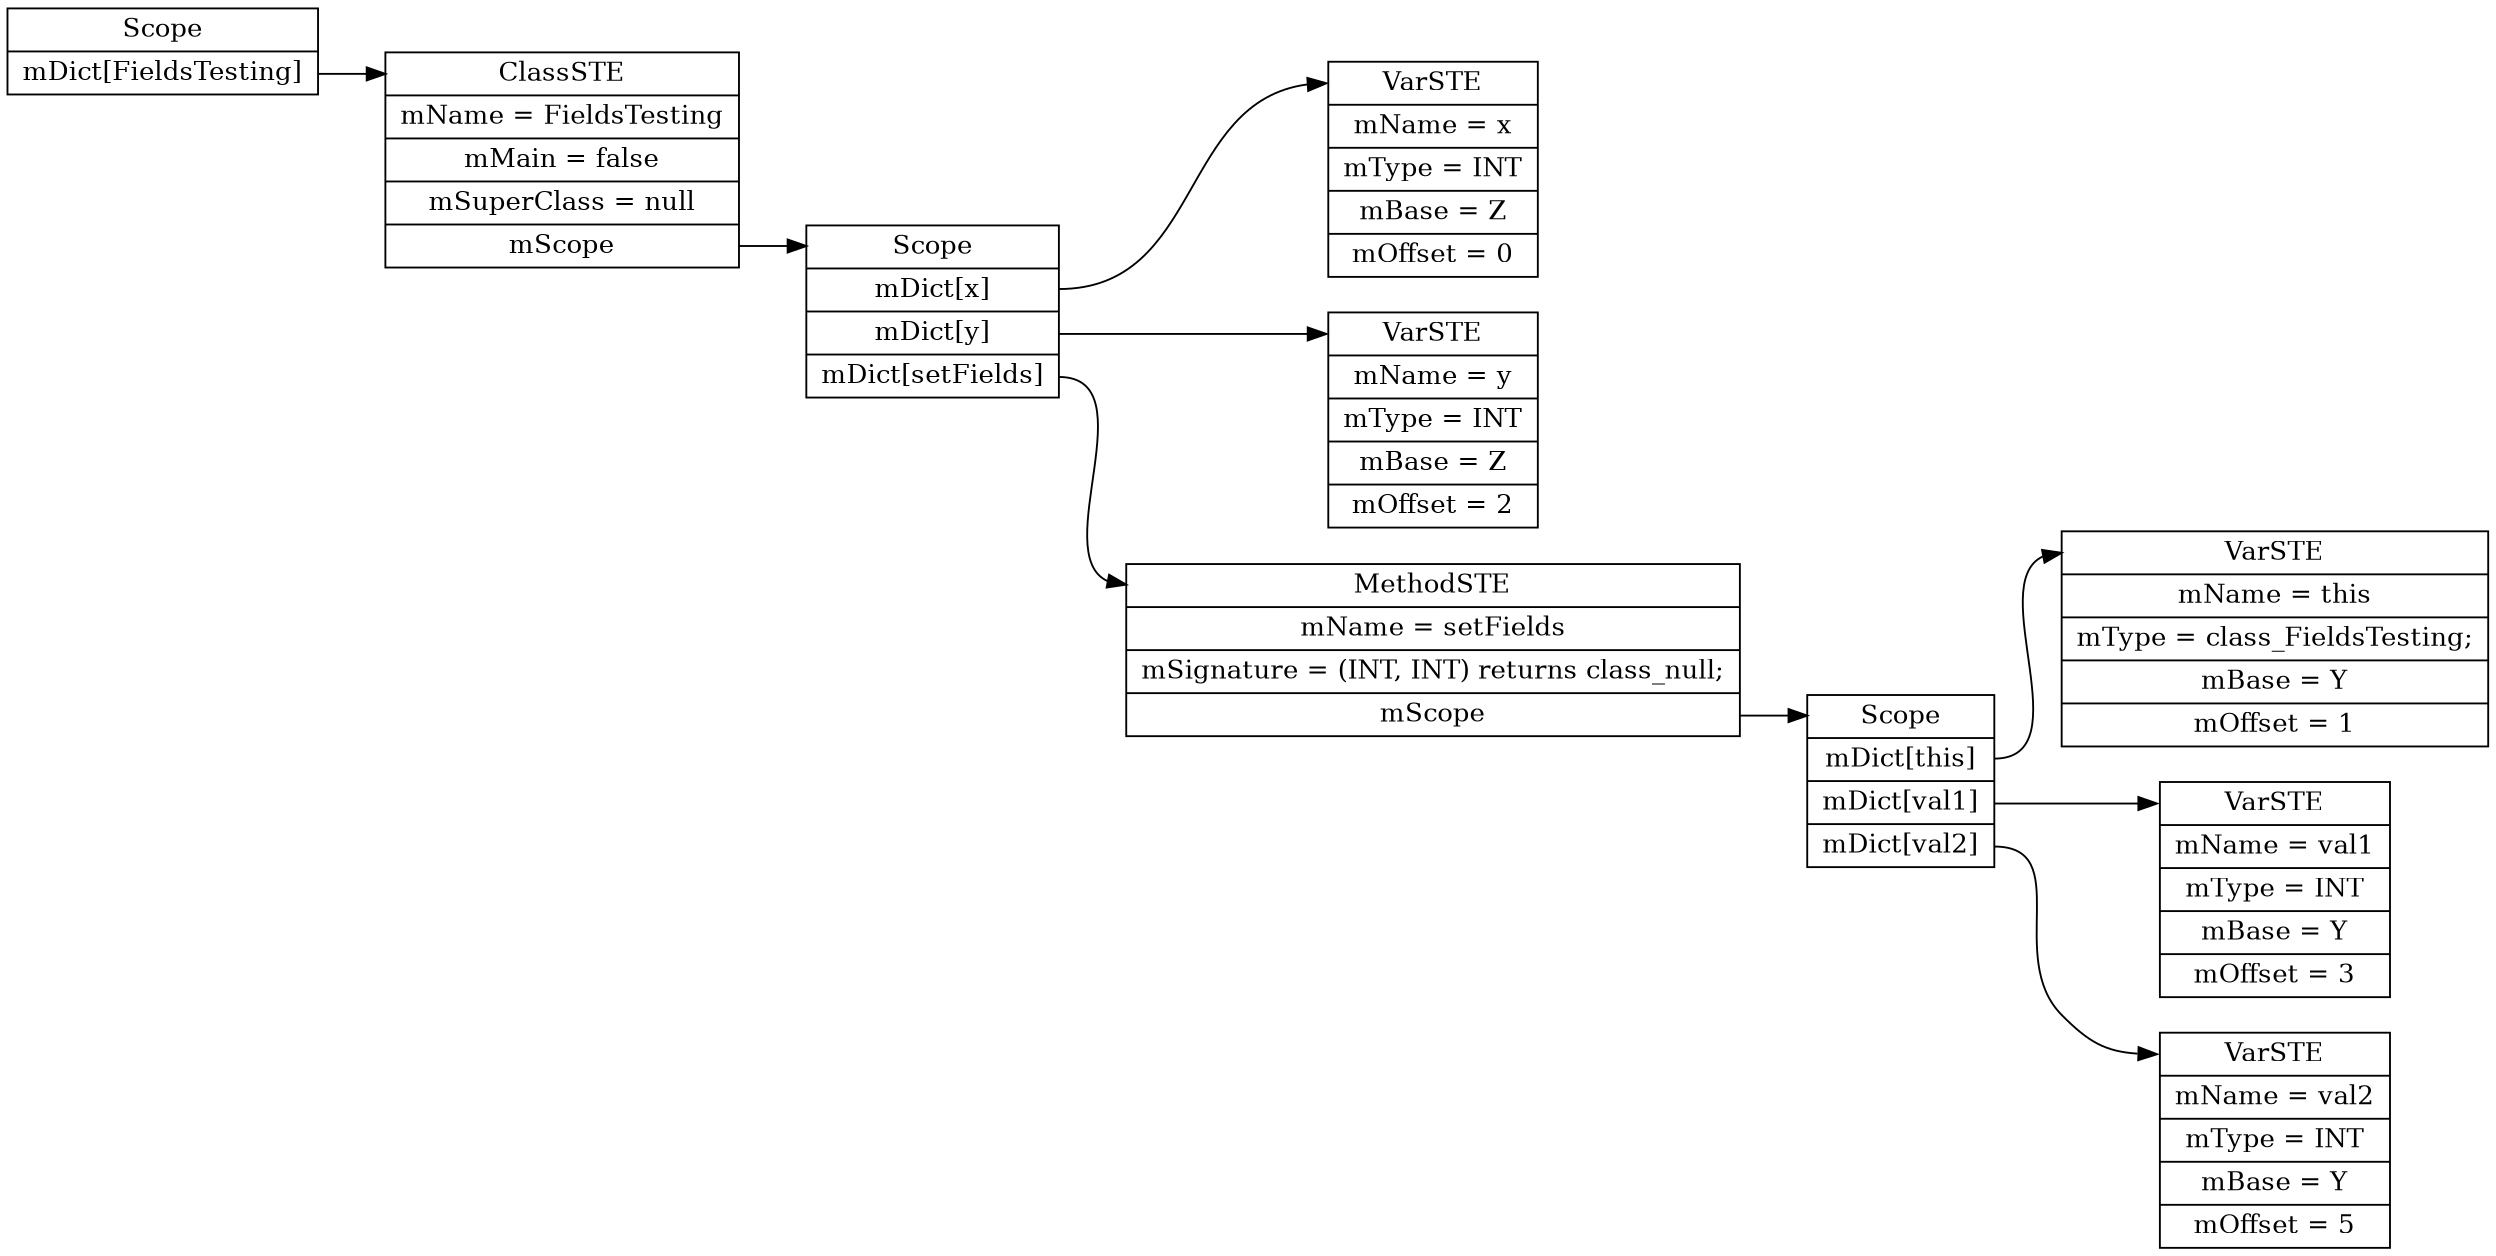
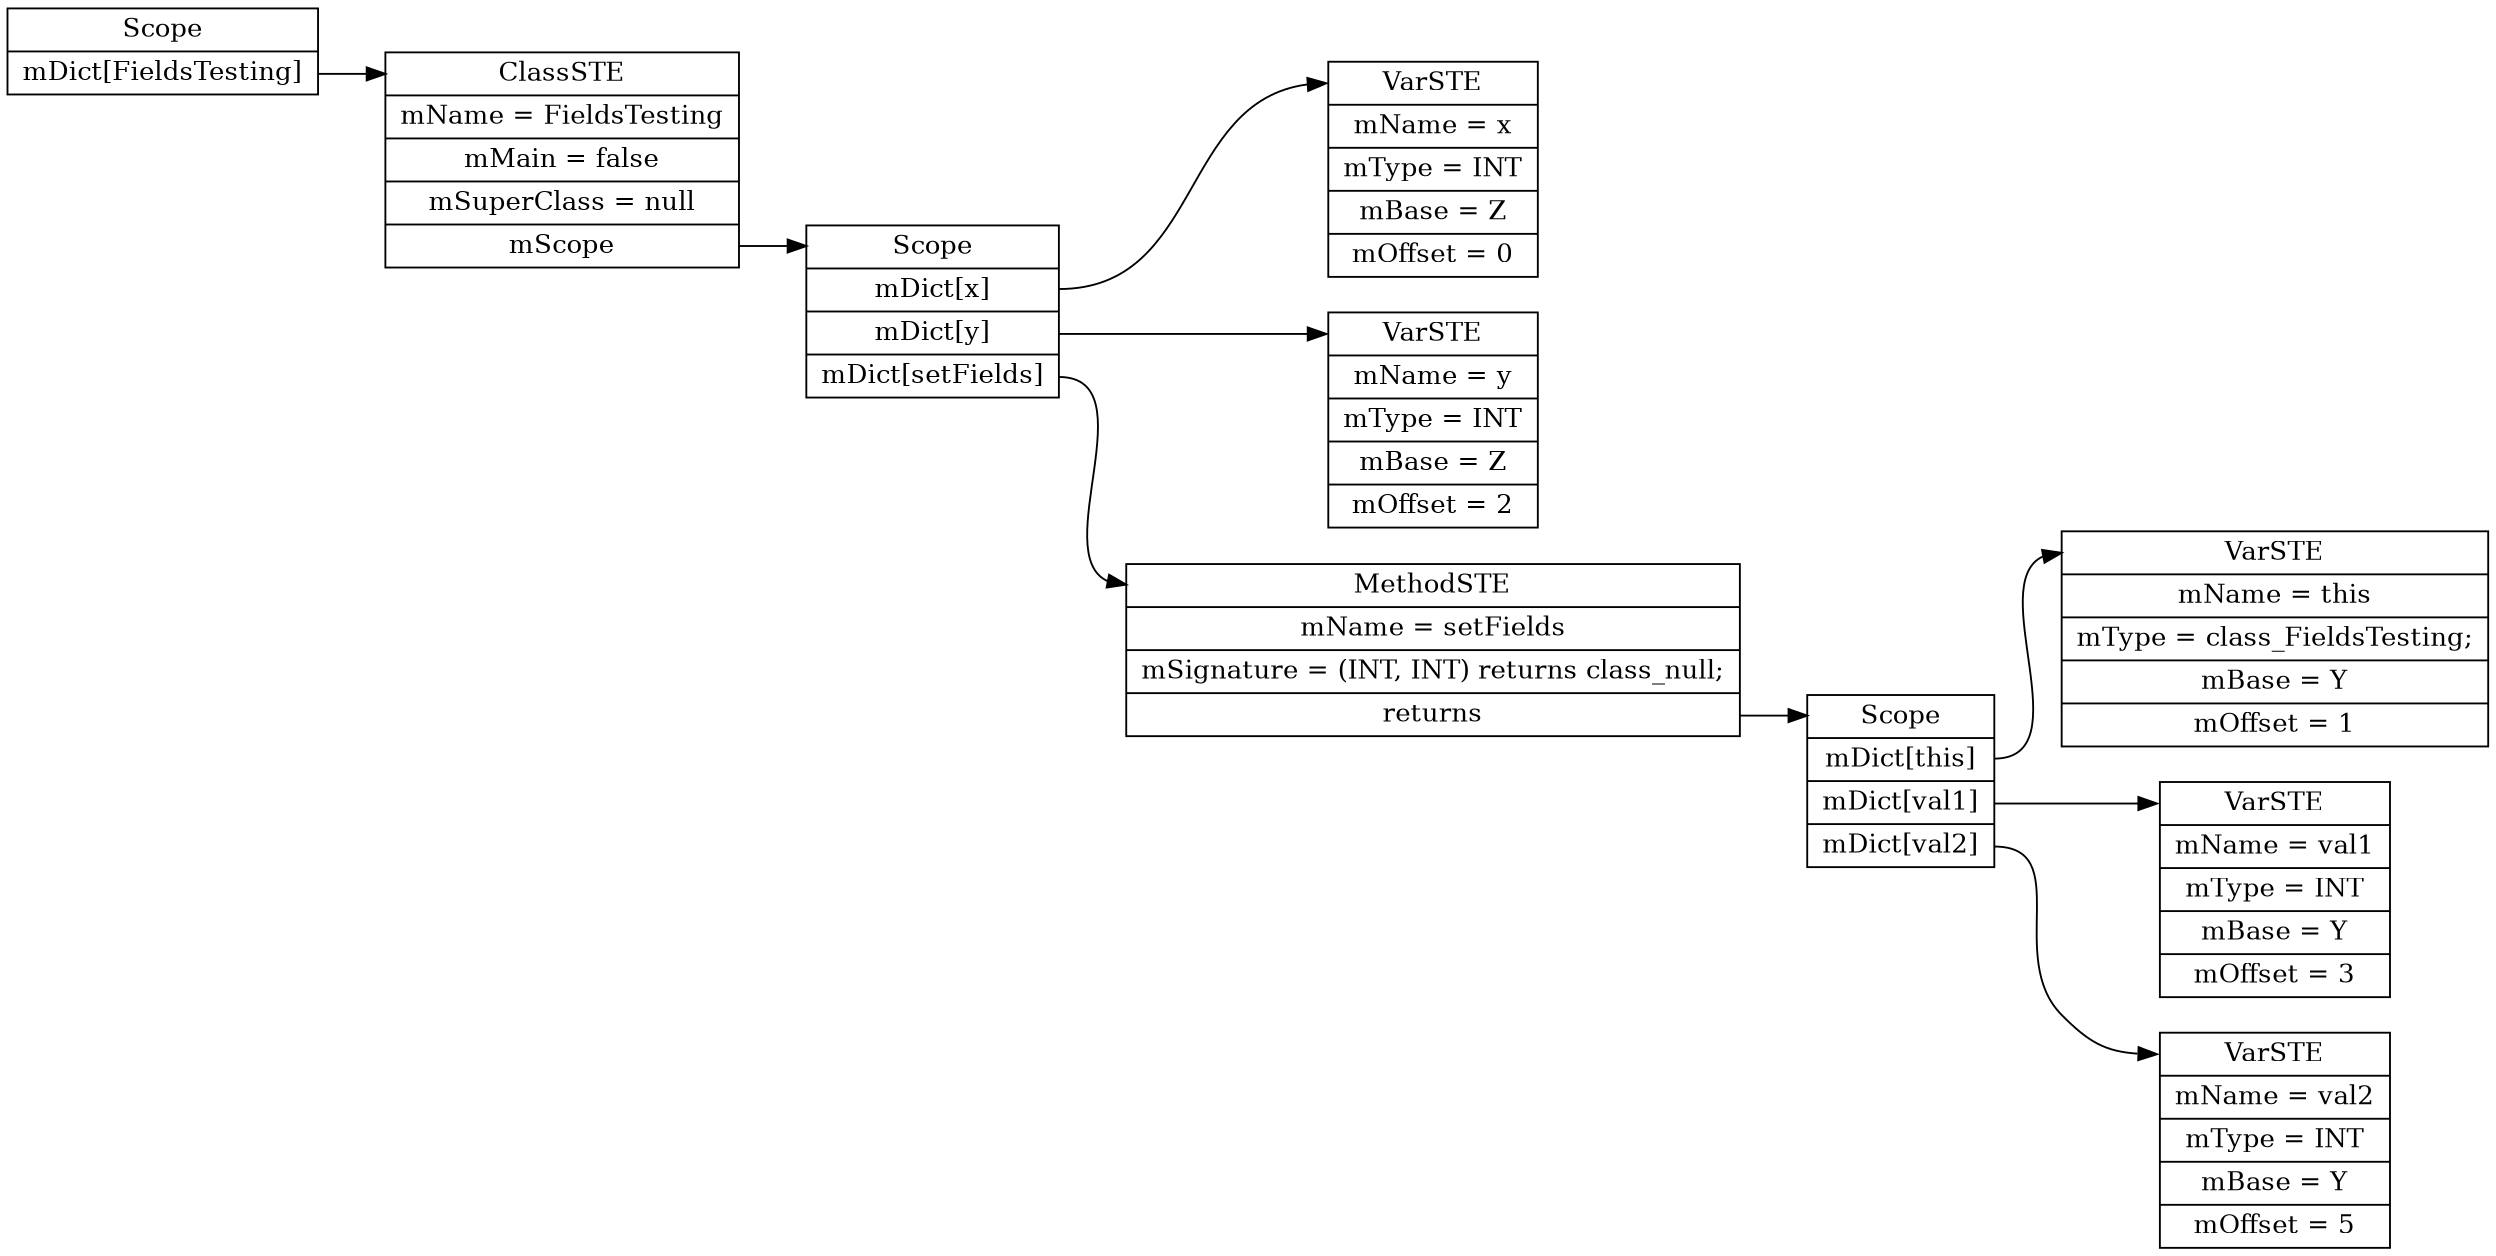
(1433, 714) -> (1433, 714)
